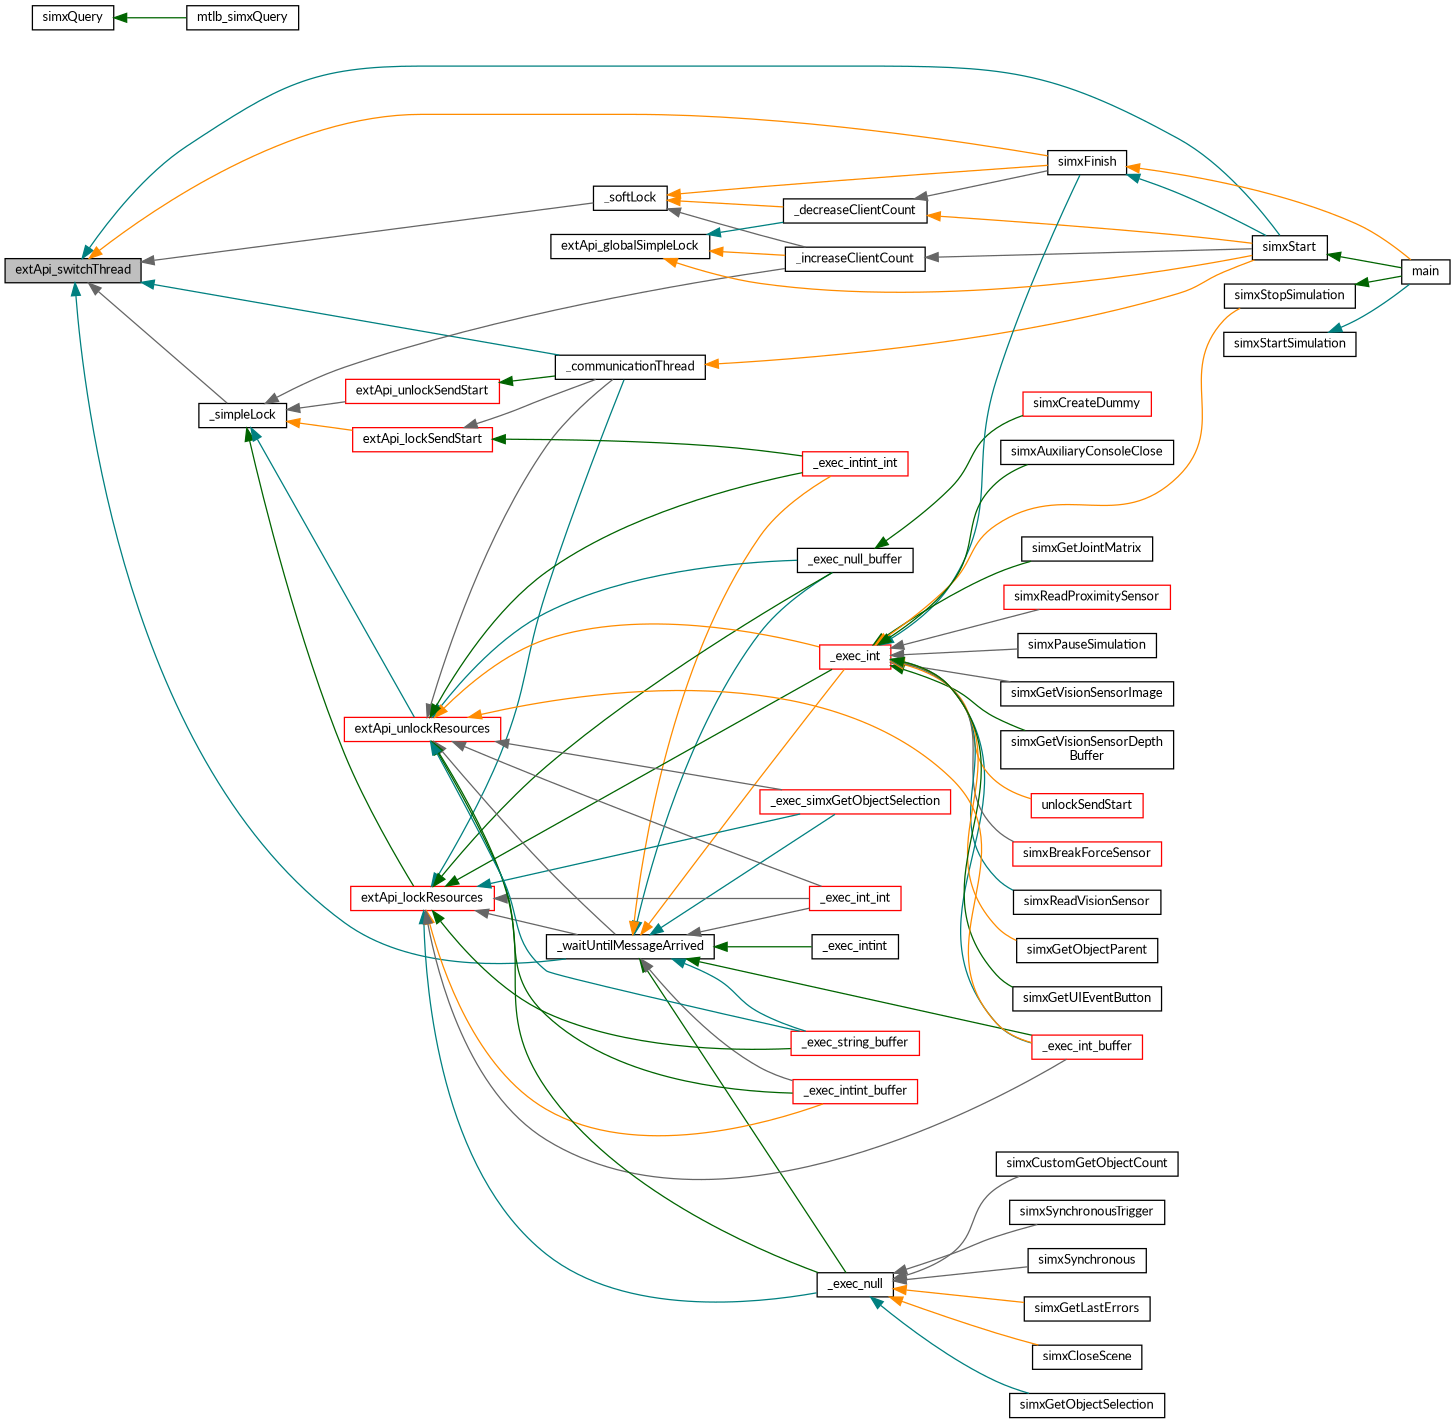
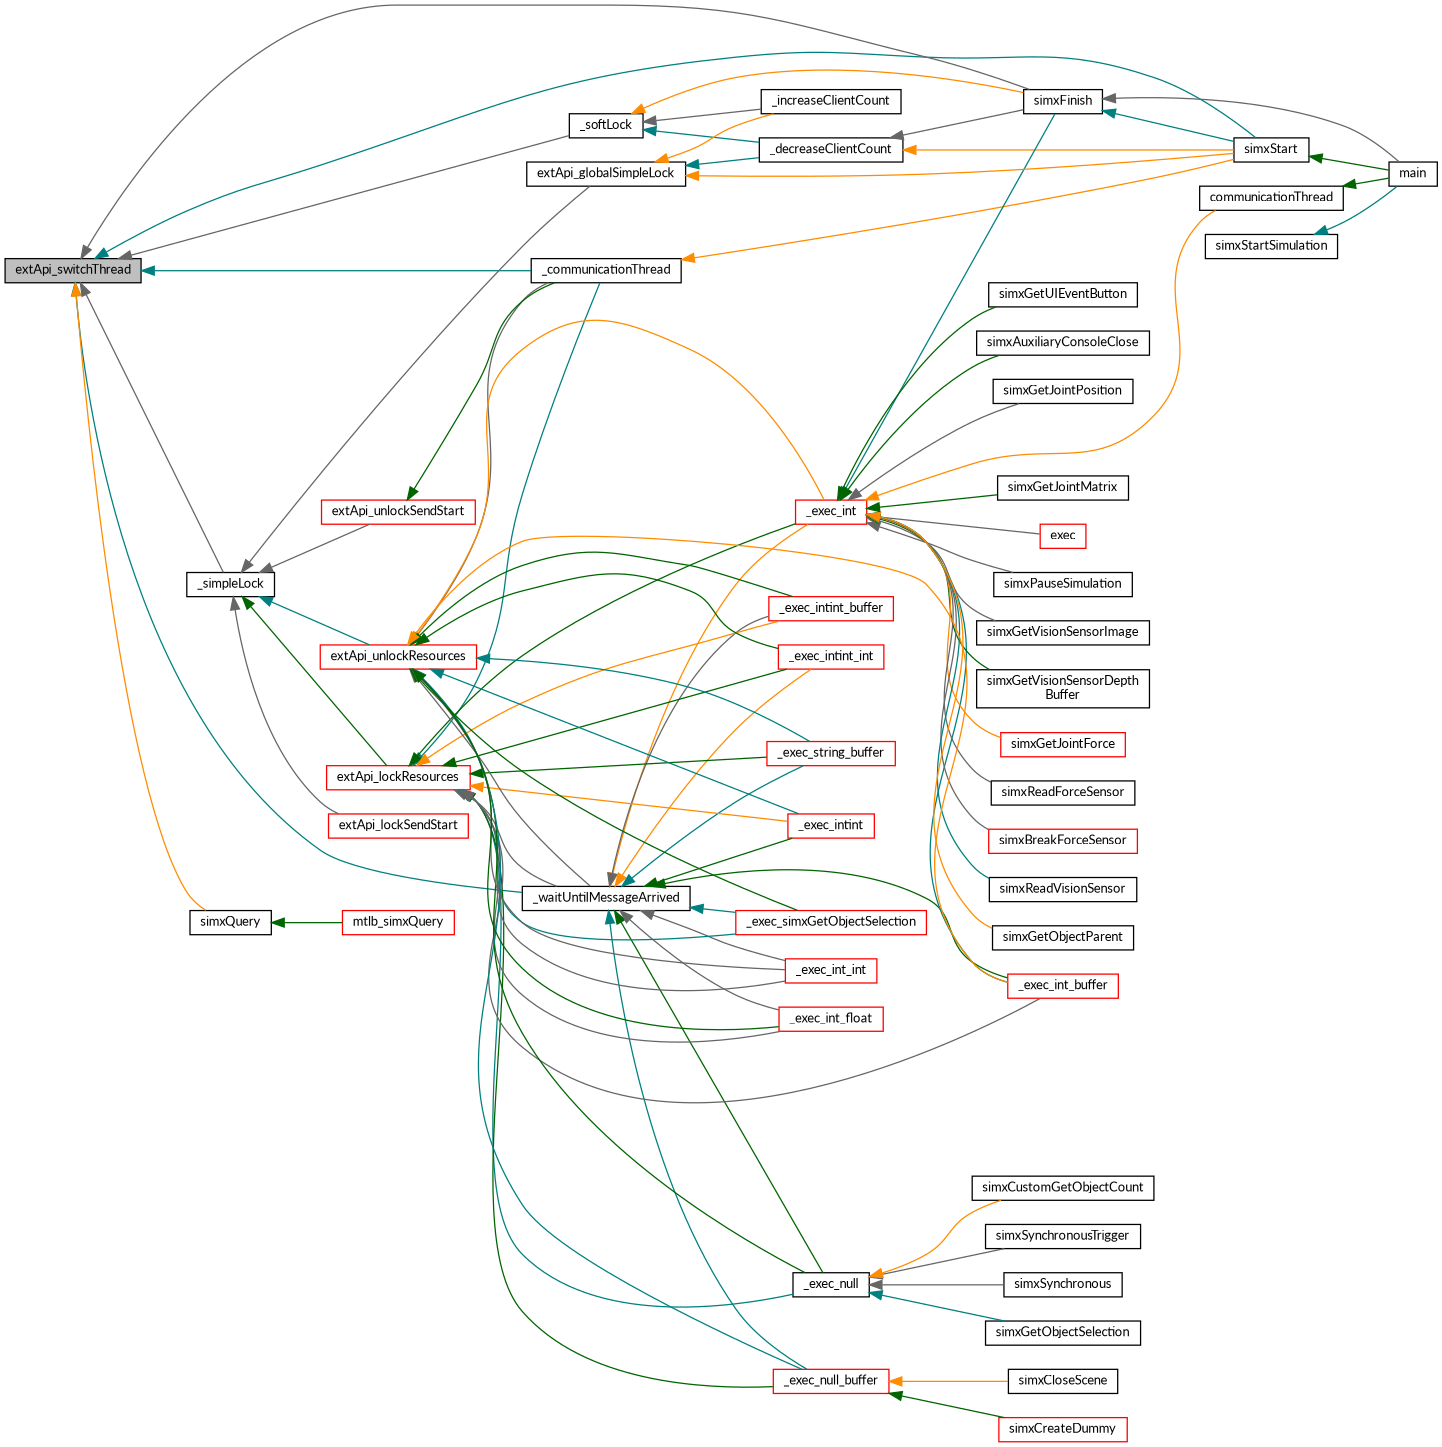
(243, 18) -> (398, 923)
(558, 114) -> (514, 5)
(1282, 197) -> (1264, 106)
(732, 204) -> (700, 136)
(1095, 253) -> none
(1290, 296) -> (1271, 198)
(527, 317) -> (411, 367)
none -> (1063, 391)
(536, 402) -> none
(326, 427) -> (267, 723)
(654, 443) -> (621, 716)
(855, 560) -> (831, 1381)
(1087, 597) -> (1063, 536)
none -> (113, 612)
none -> (621, 744)
(639, 766) -> (595, 816)
none -> (1063, 793)
none -> (643, 805)
(1087, 806) -> (1063, 745)
(855, 947) -> (831, 826)
none -> (831, 1019)
(969, 1232) -> (944, 1240)
(1087, 1309) -> none
(970, 1325) -> (955, 1381)
